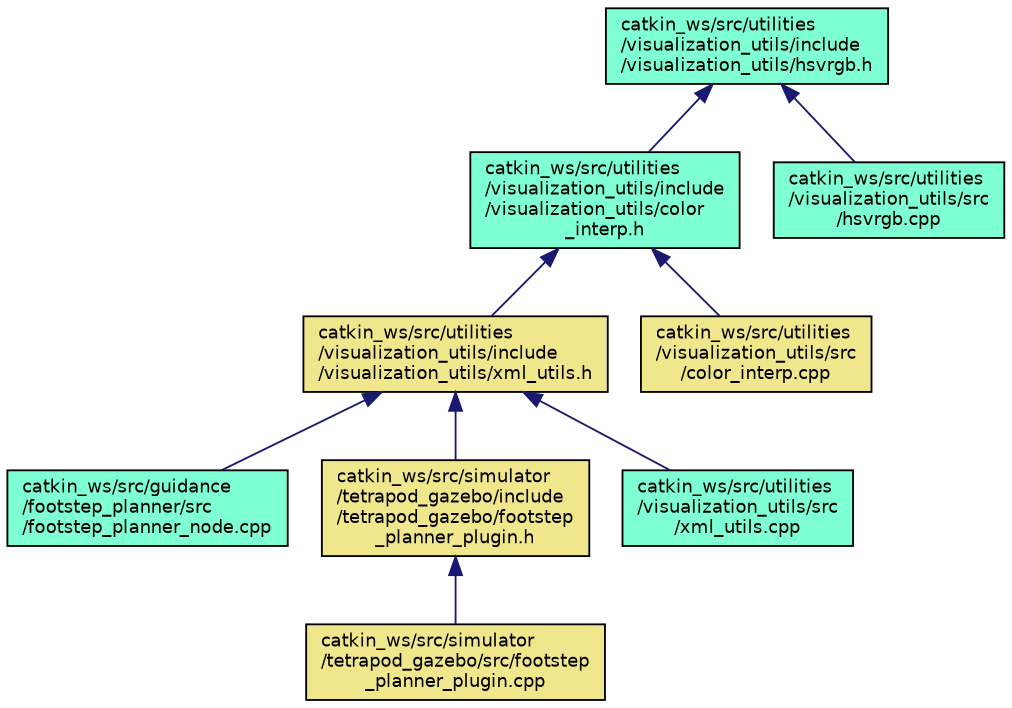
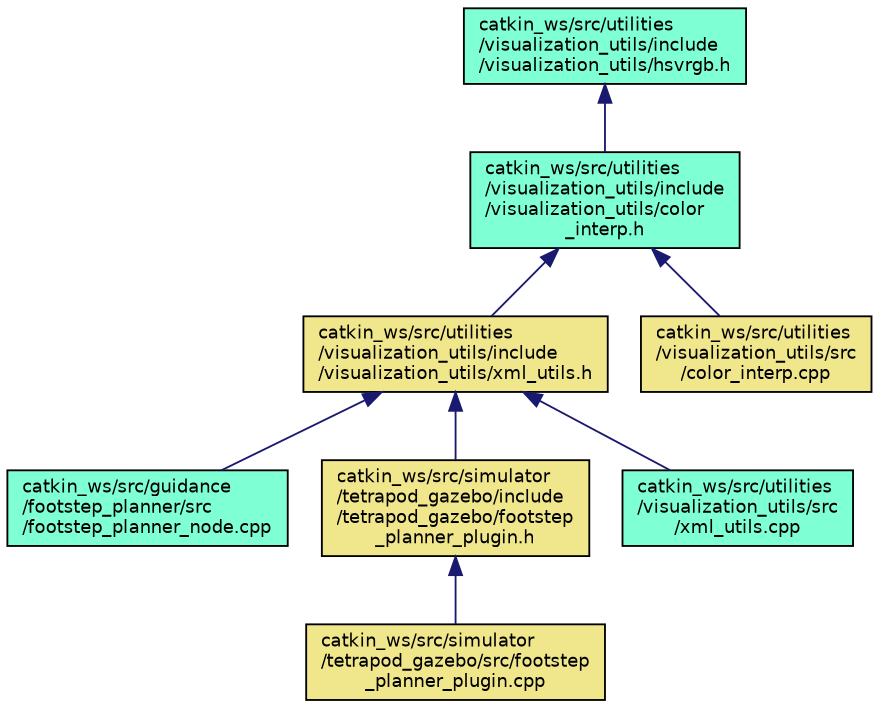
(889, 200) -> none
